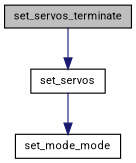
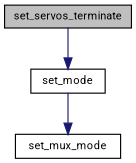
(68, 81) -> (68, 81)
(68, 146) -> (68, 146)
